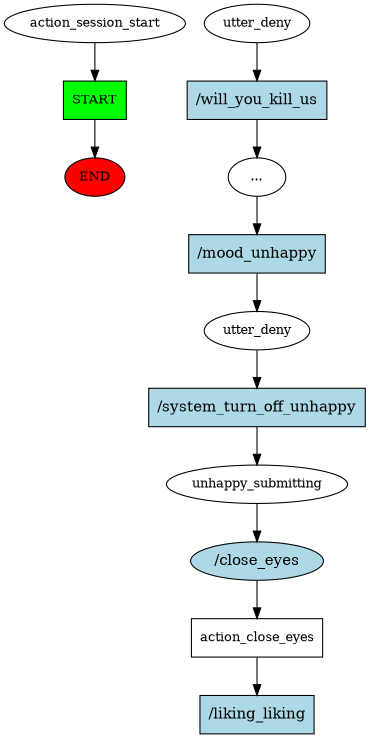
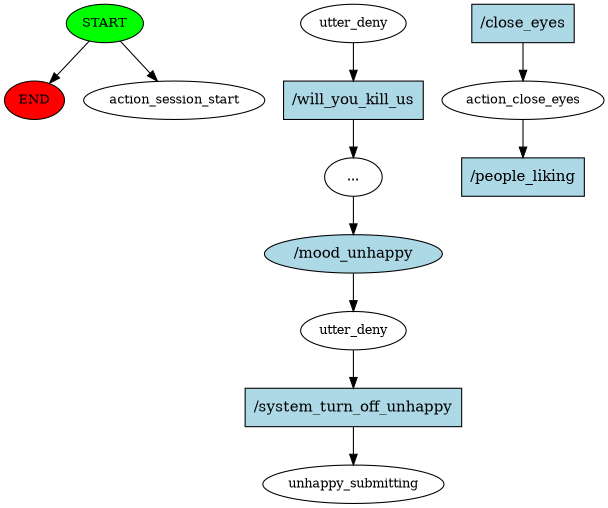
(95, 57) -> (135, 57)
(95, 100) -> (105, 23)
(257, 254) -> (353, 254)
(257, 517) -> none
(257, 561) -> (523, 23)
(257, 638) -> (523, 100)
(257, 715) -> (523, 177)
